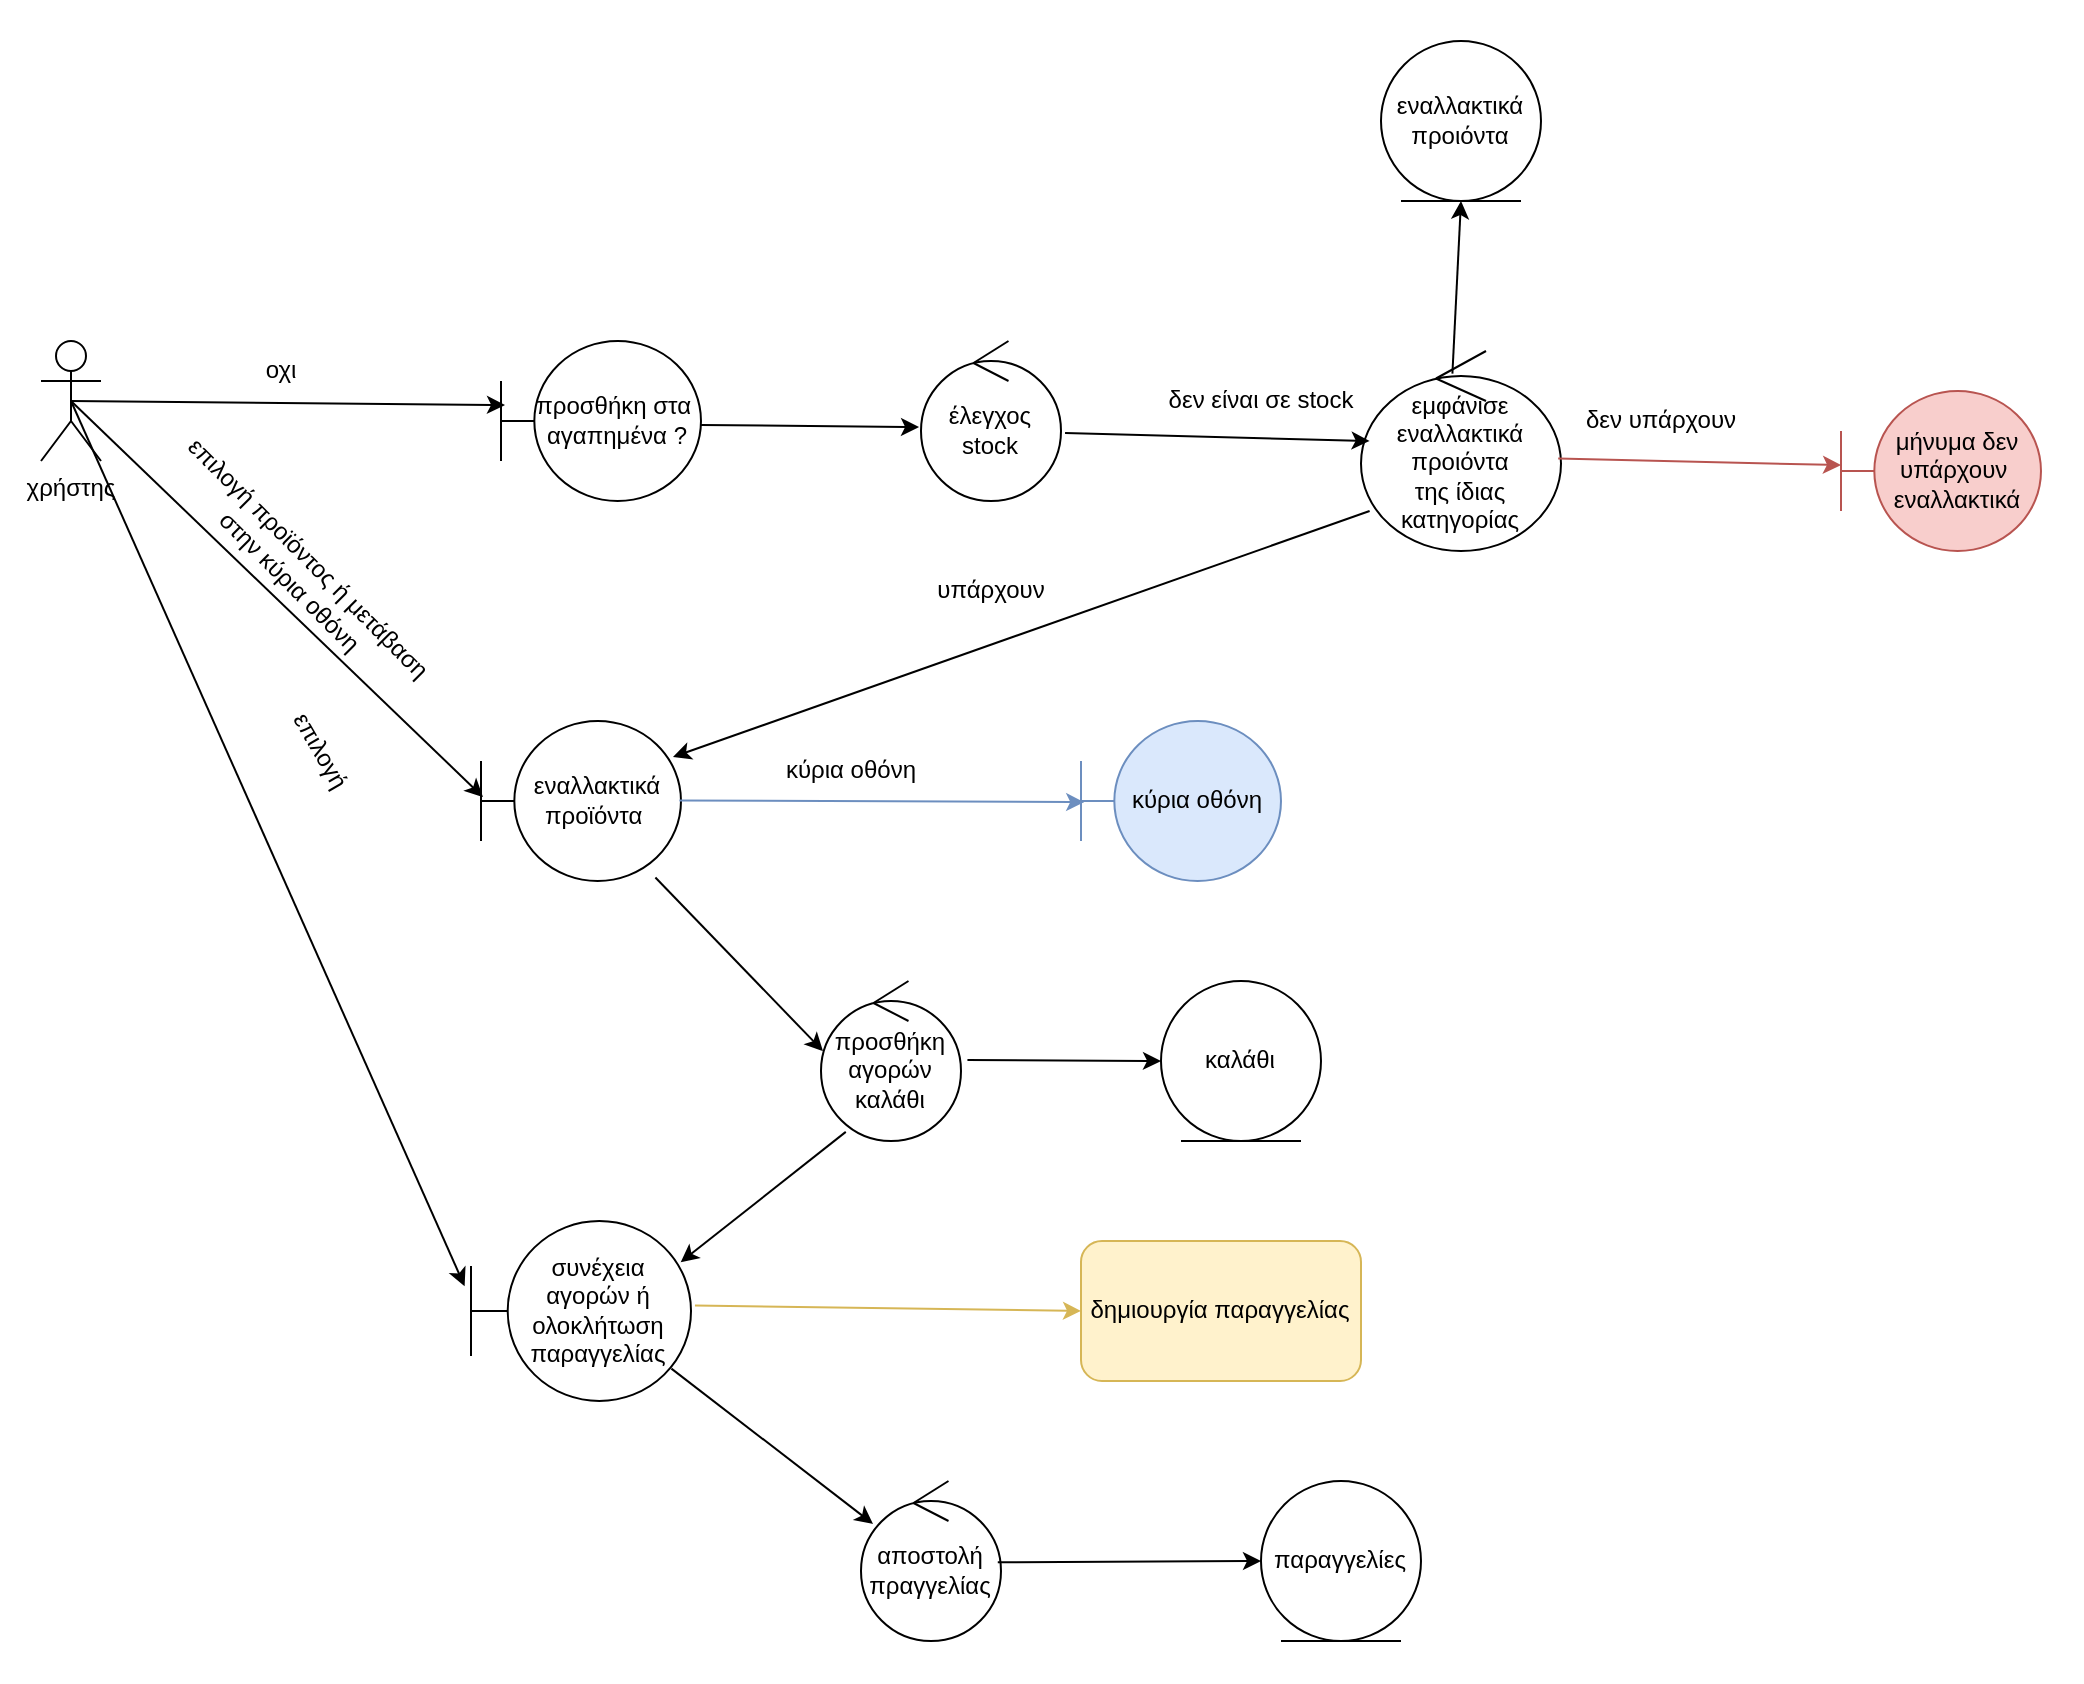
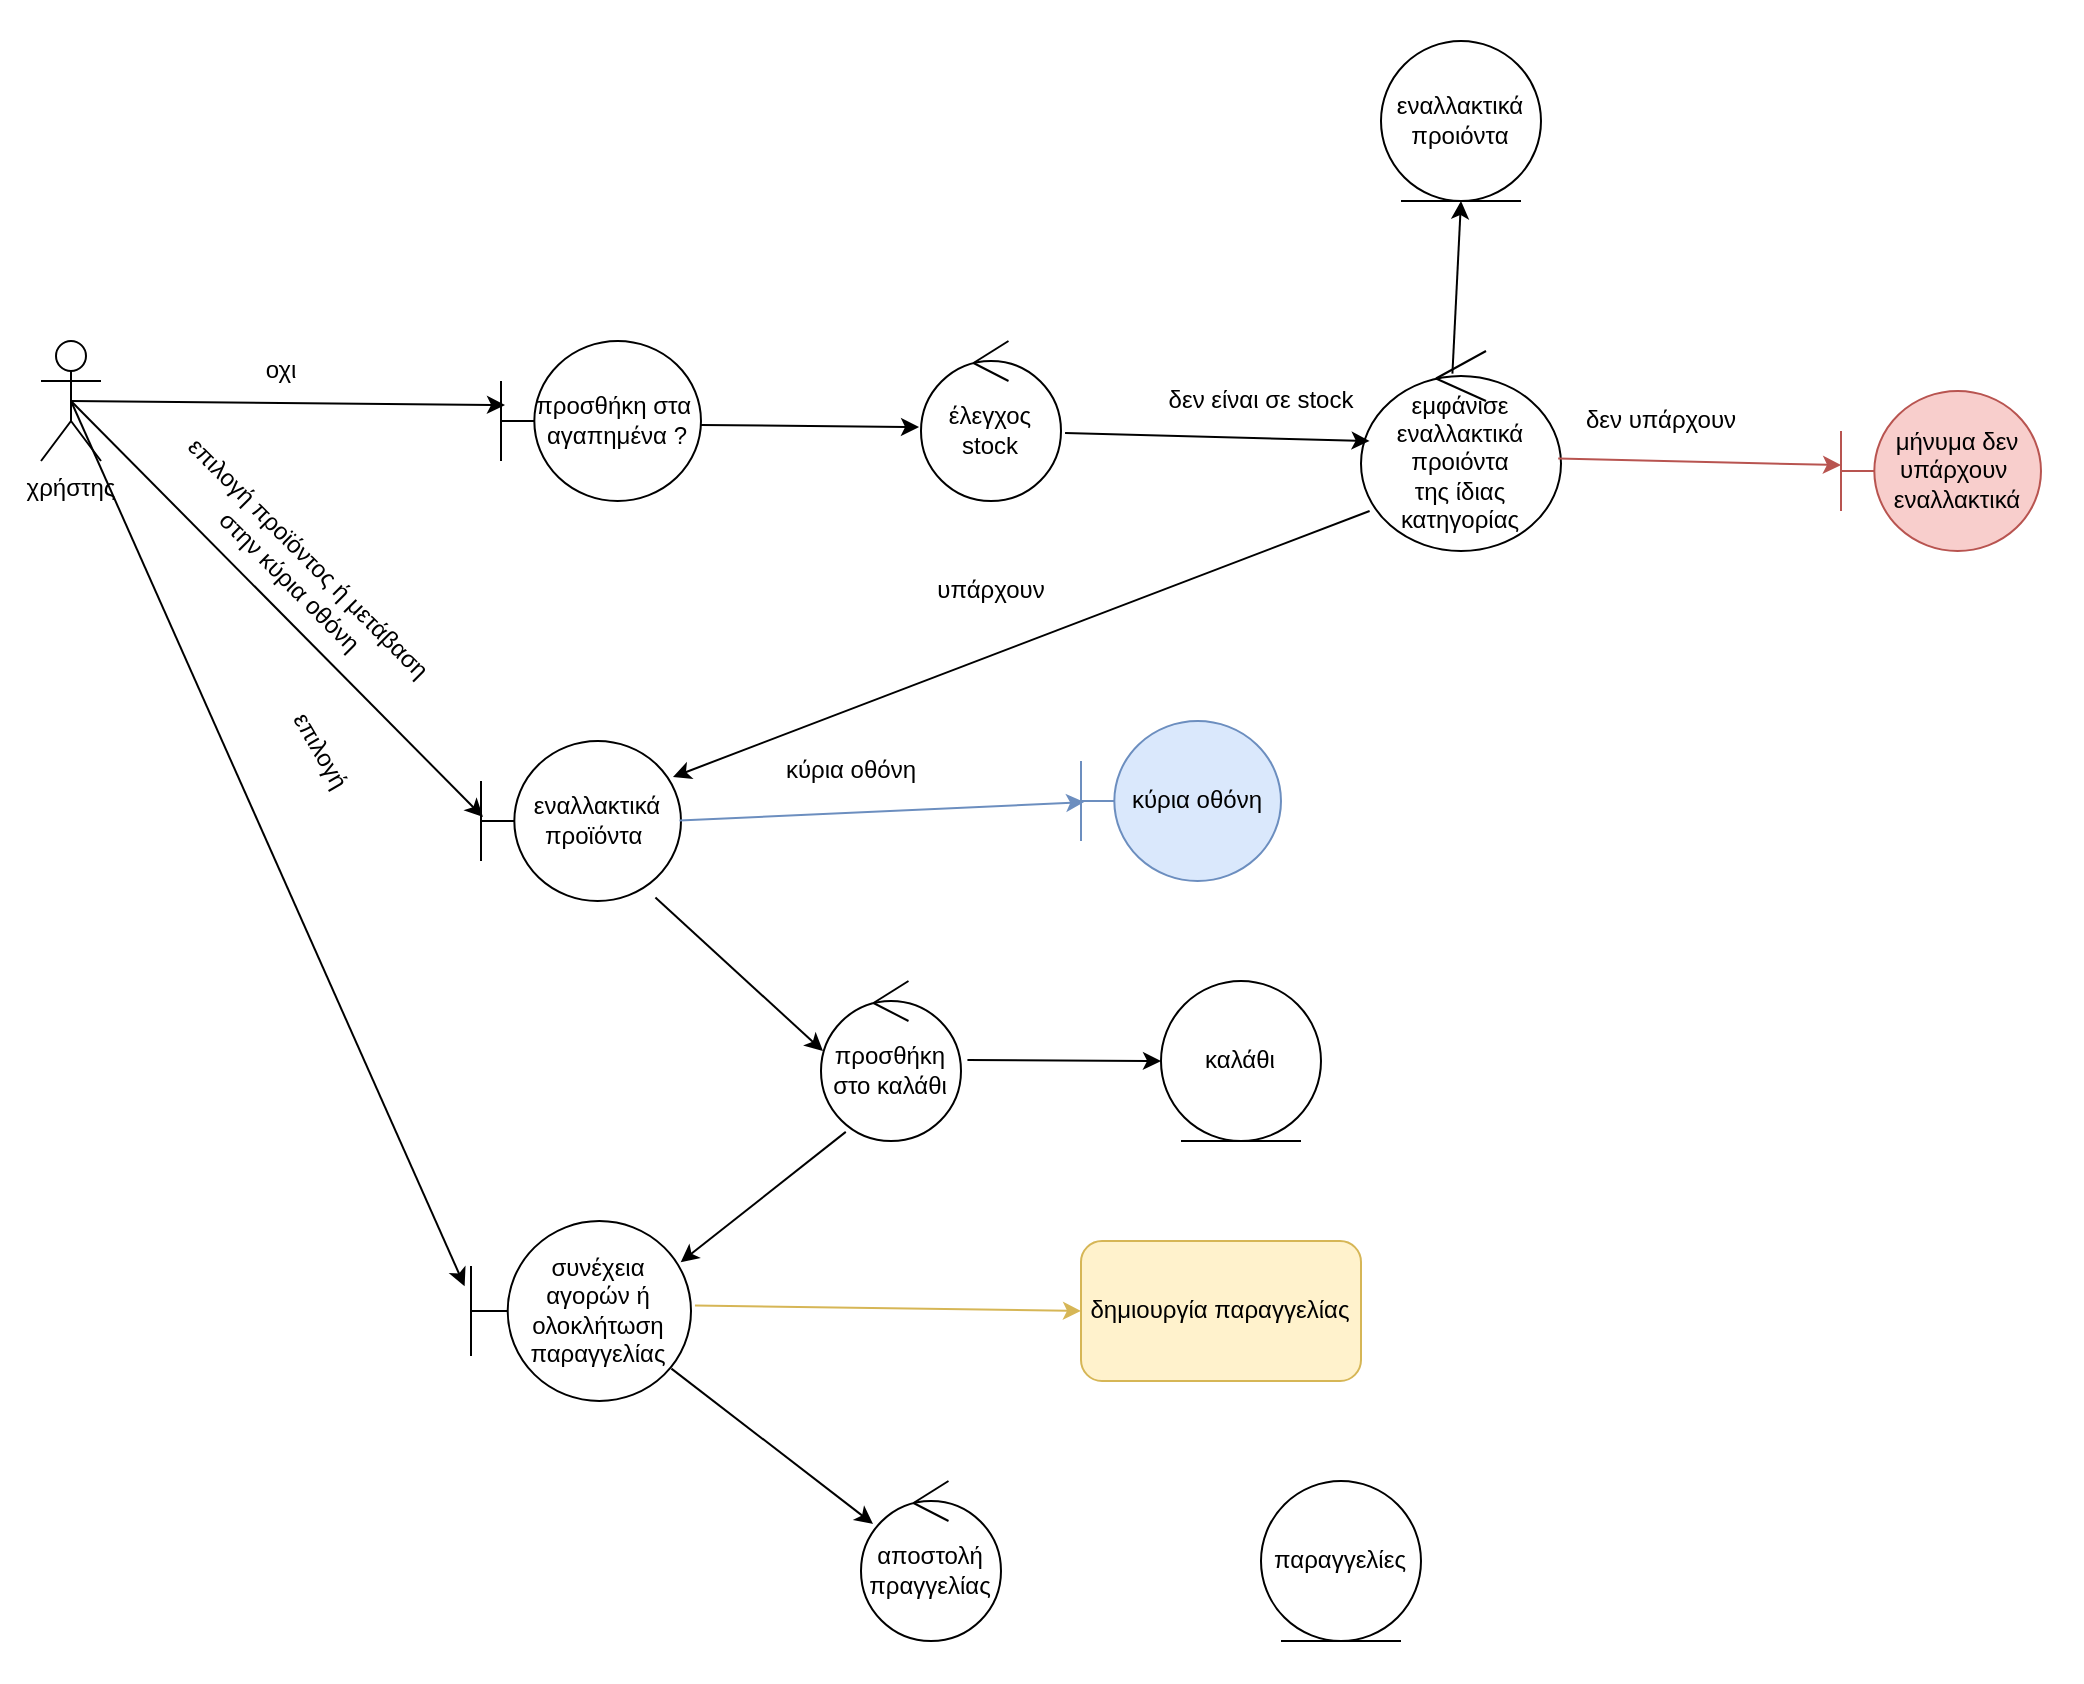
(581, 801) -> (581, 821)
(891, 1071) -> (891, 1071)
(1123, 1562) -> none
